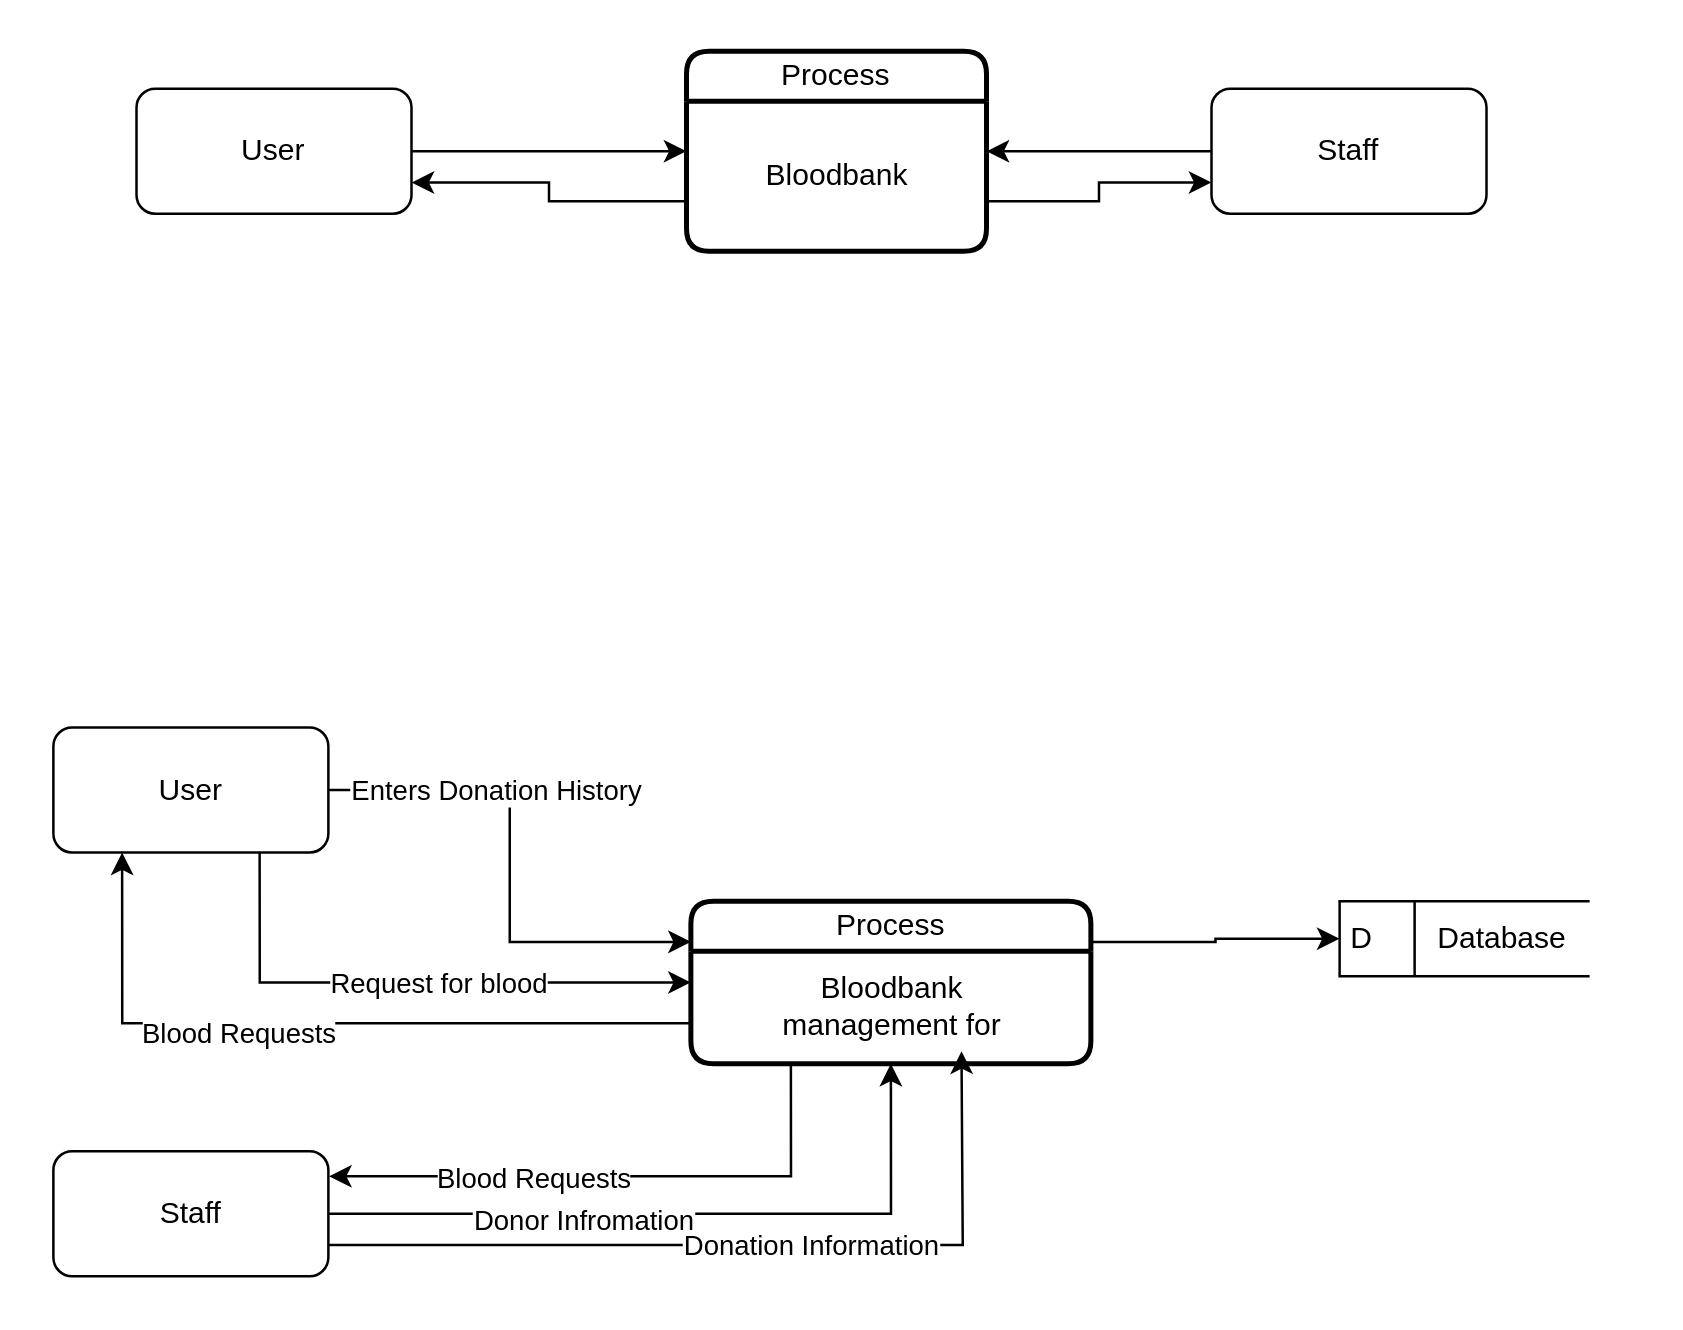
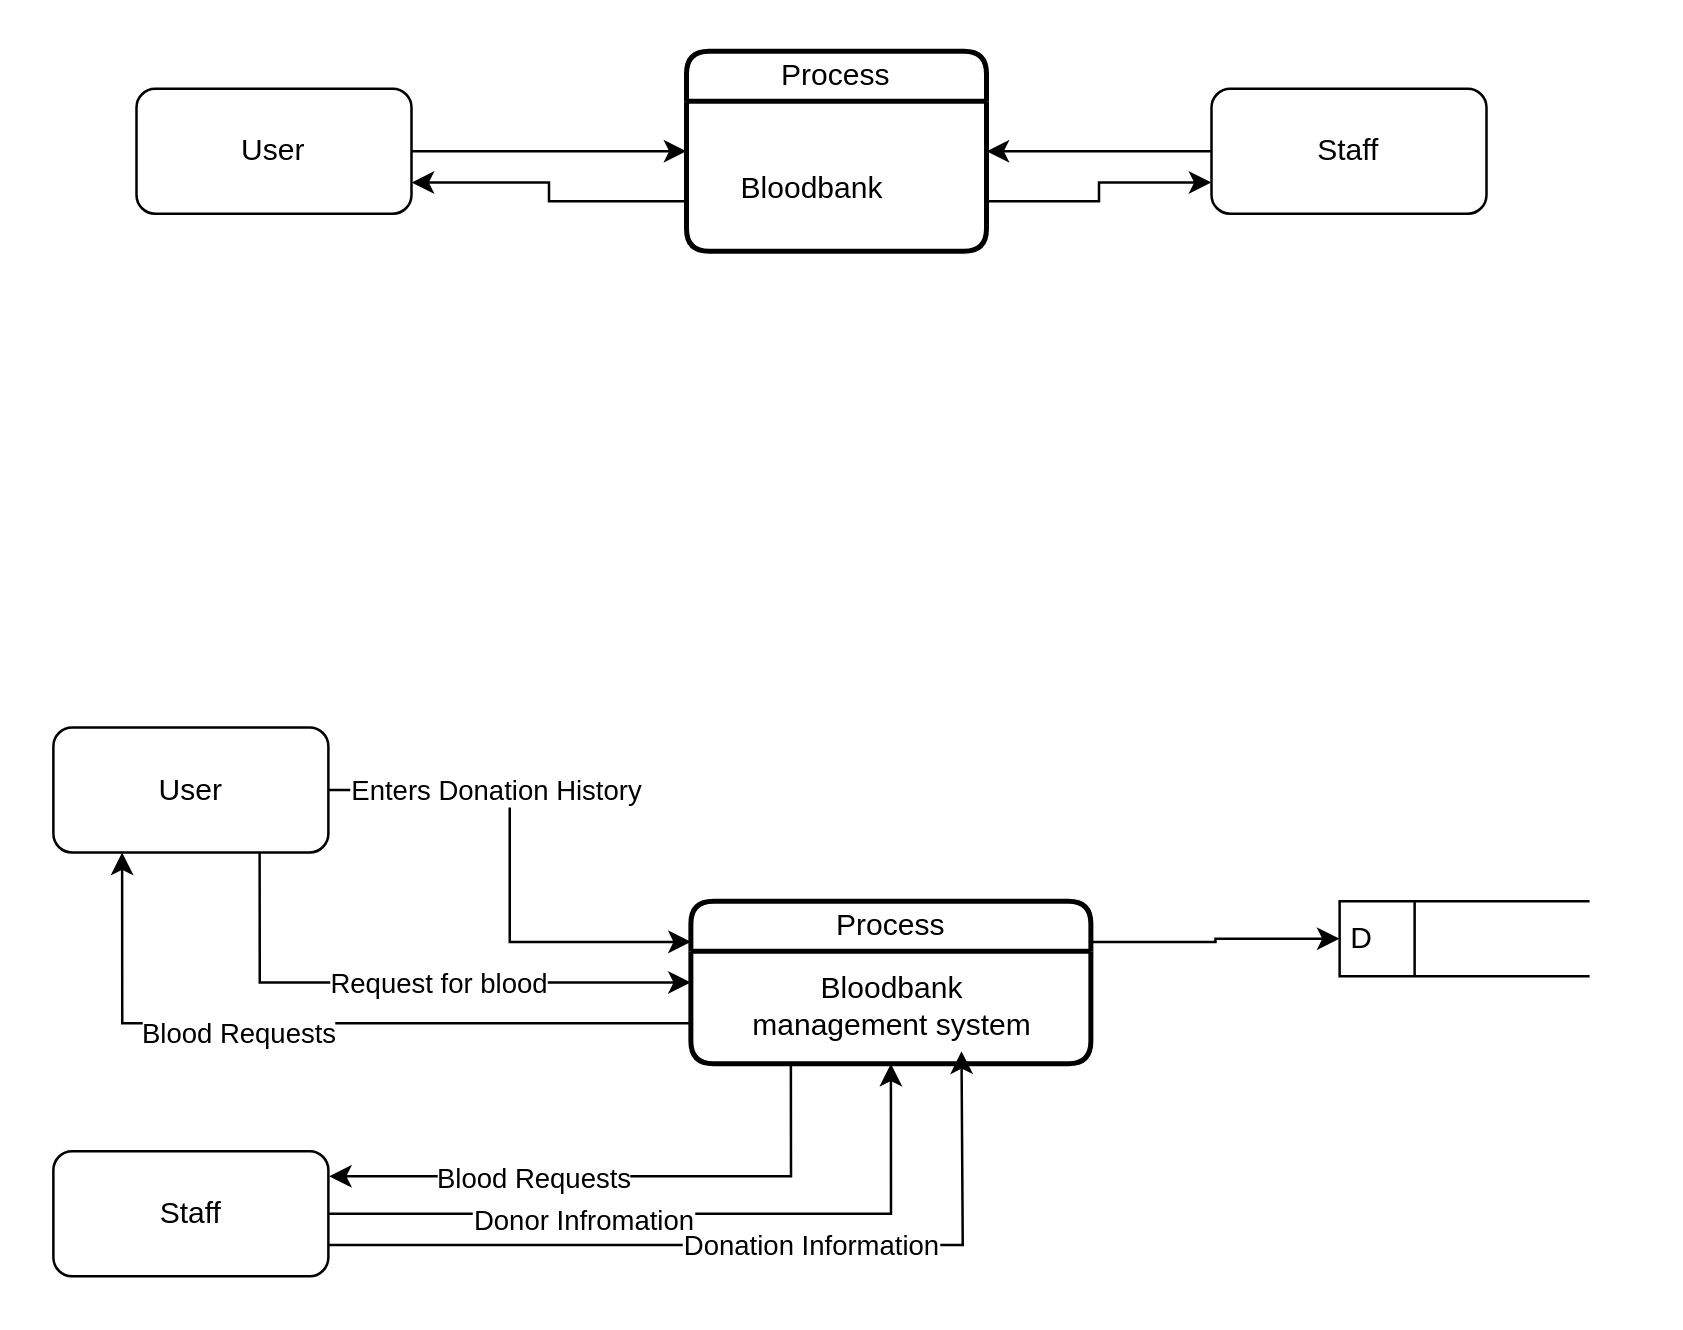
(836, 176) -> (811, 189)
(1502, 939) -> none
(893, 1006) -> (893, 1006)
